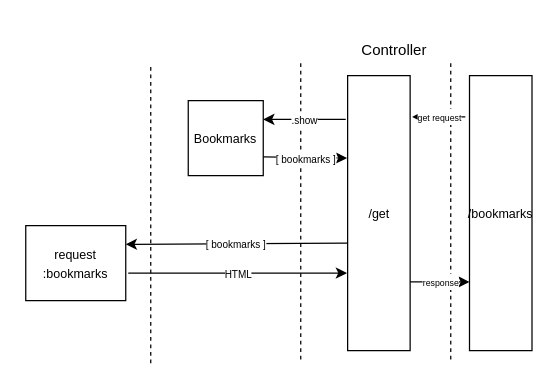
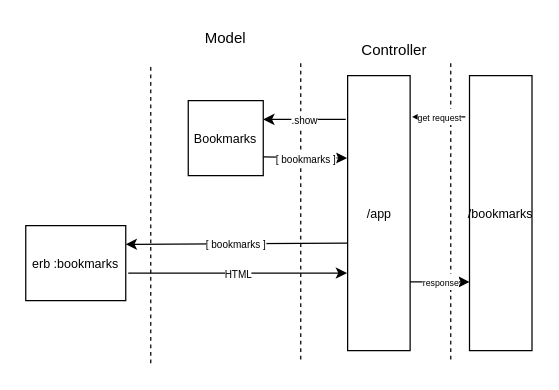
none -> (226, 38)
(379, 213) -> (379, 213)
(76, 263) -> (76, 263)
